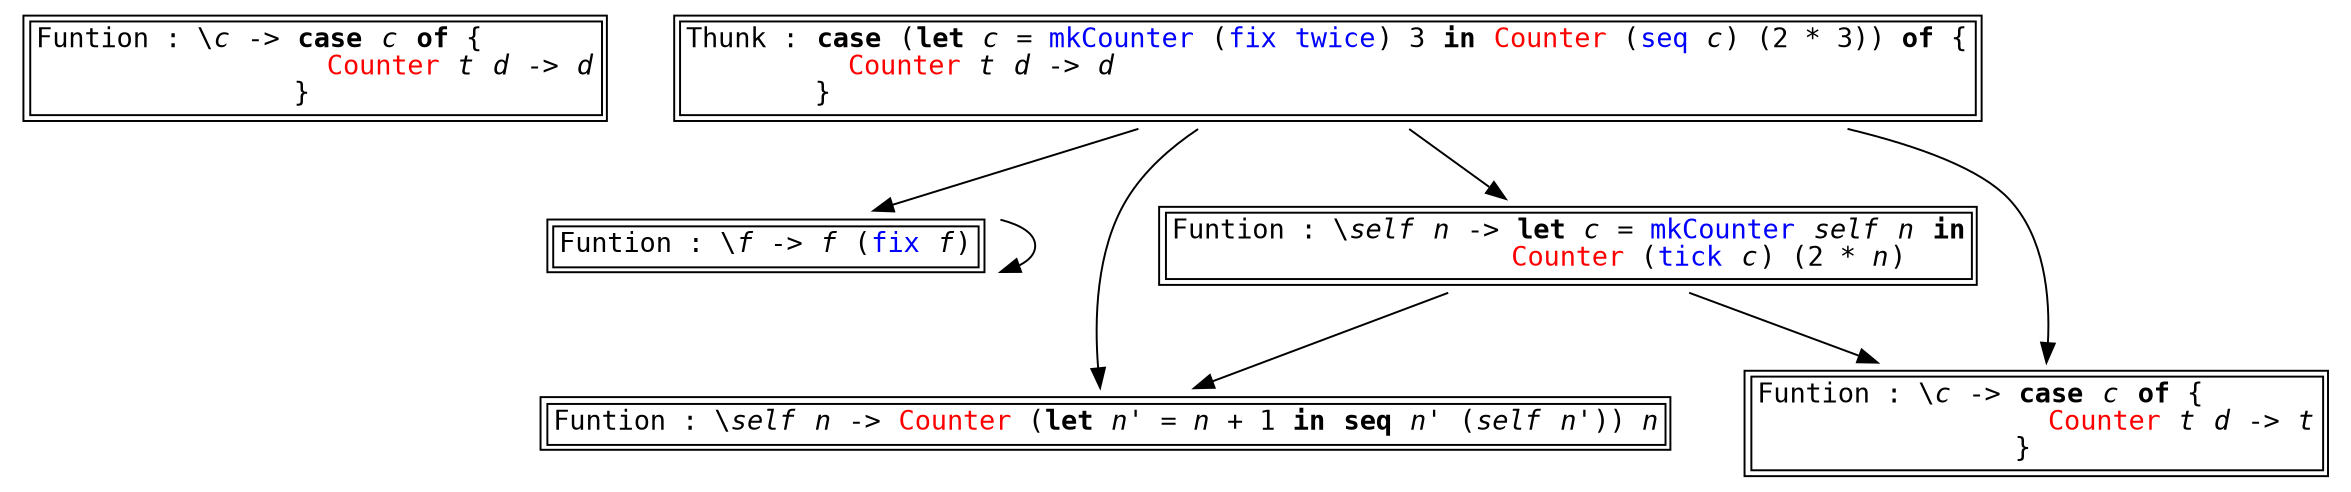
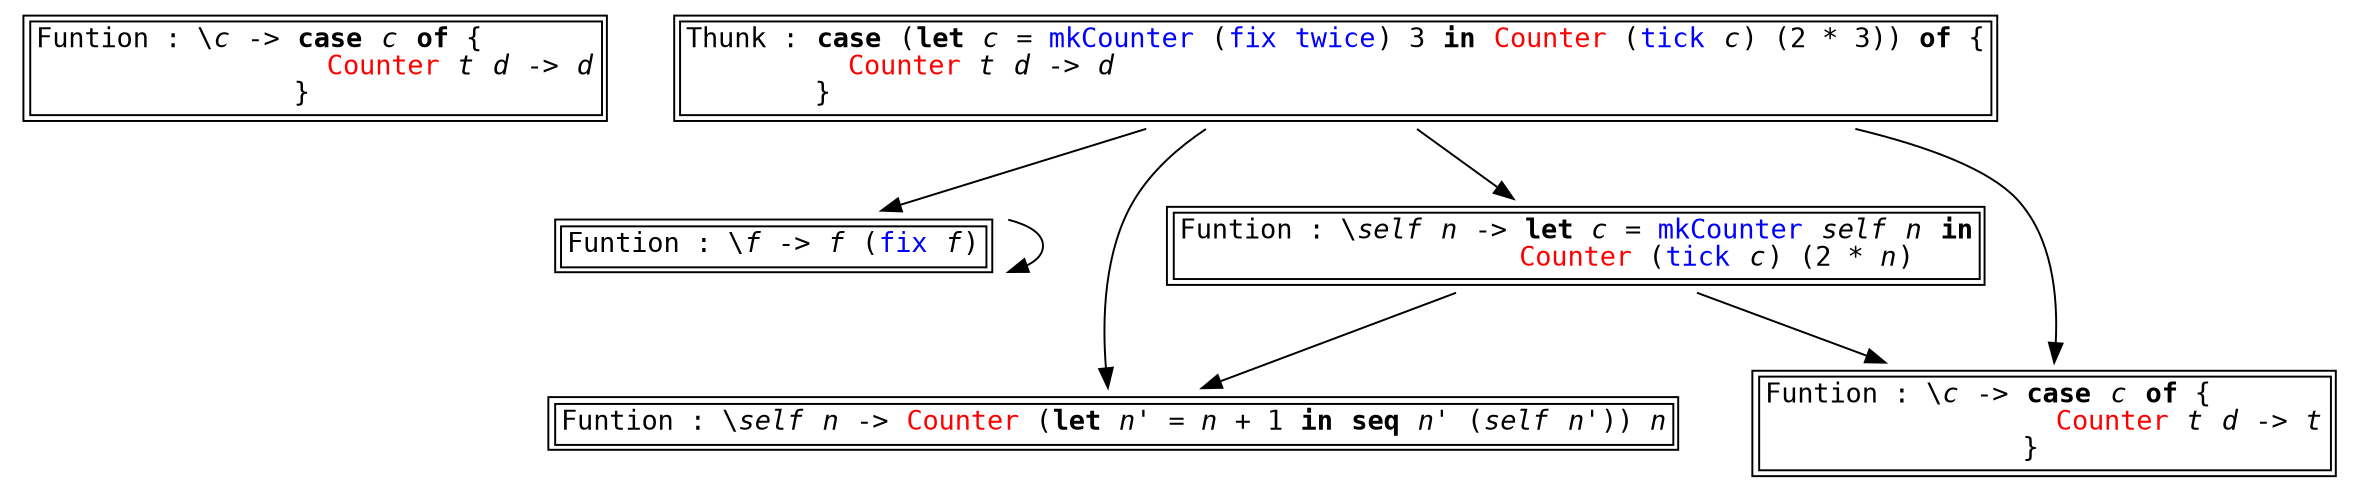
(1665, 39) -> (1673, 39)
